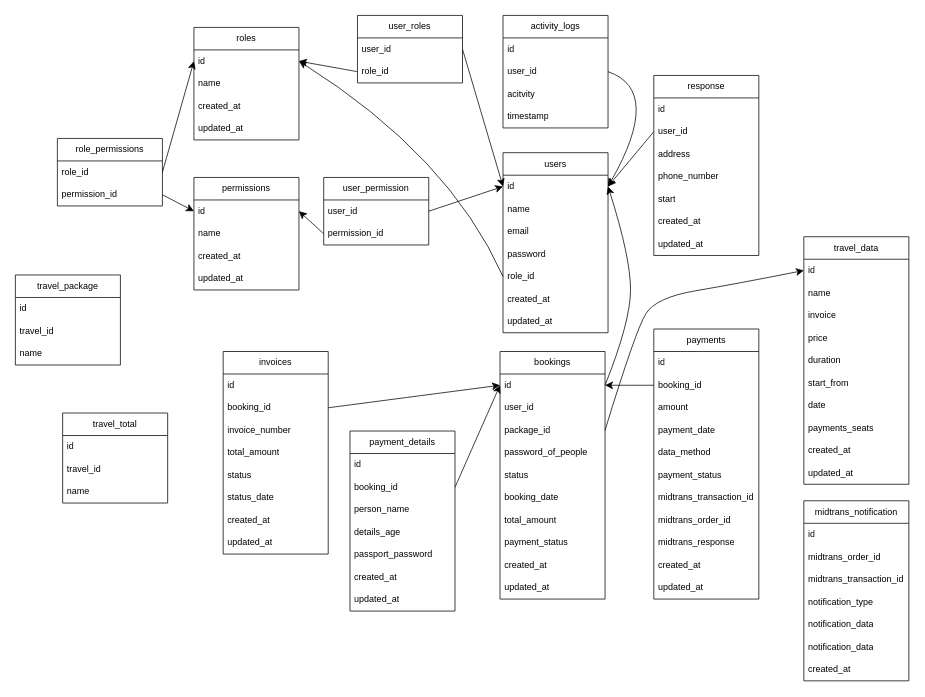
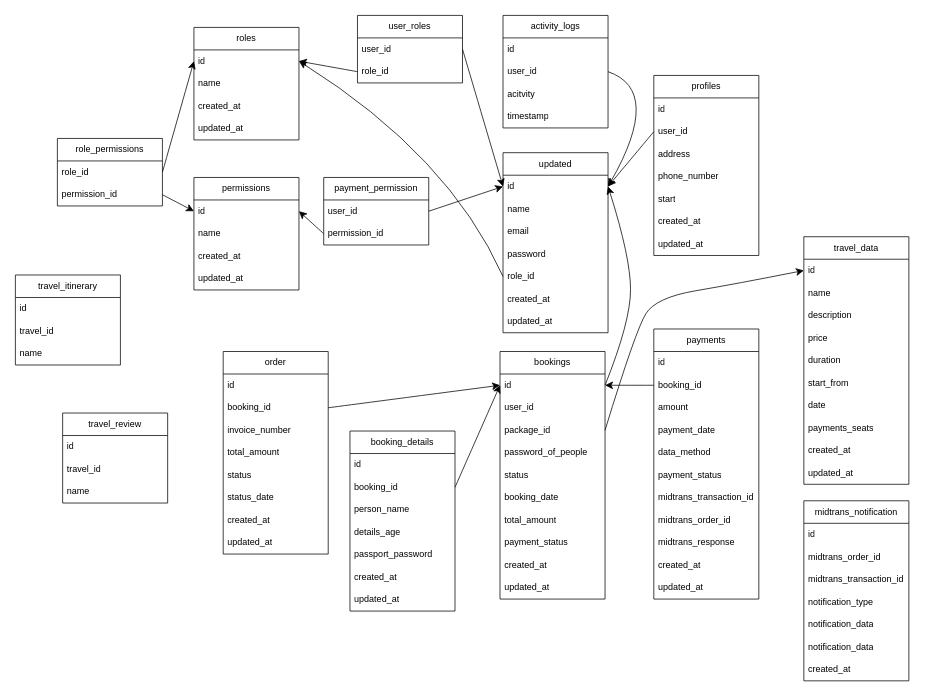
(706, 87) -> (706, 87)
(555, 164) -> (555, 164)
(376, 189) -> (376, 189)
(68, 286) -> (68, 286)
(823, 315) -> (834, 315)
(276, 363) -> (276, 363)
(115, 424) -> (115, 424)
(402, 442) -> (402, 442)
